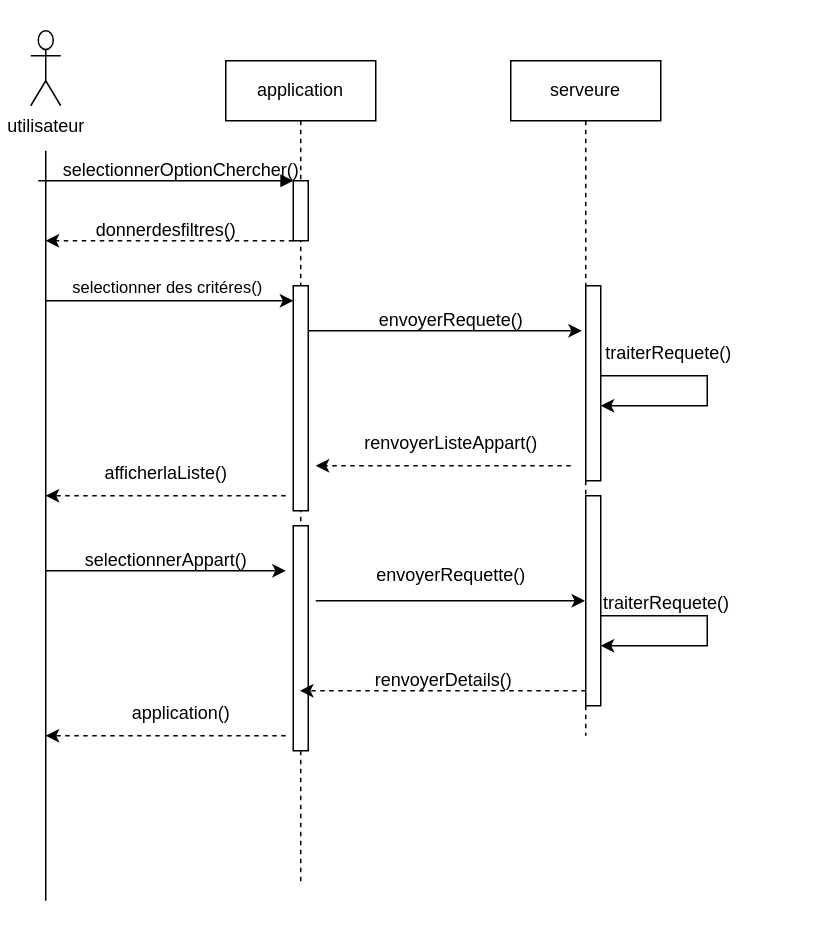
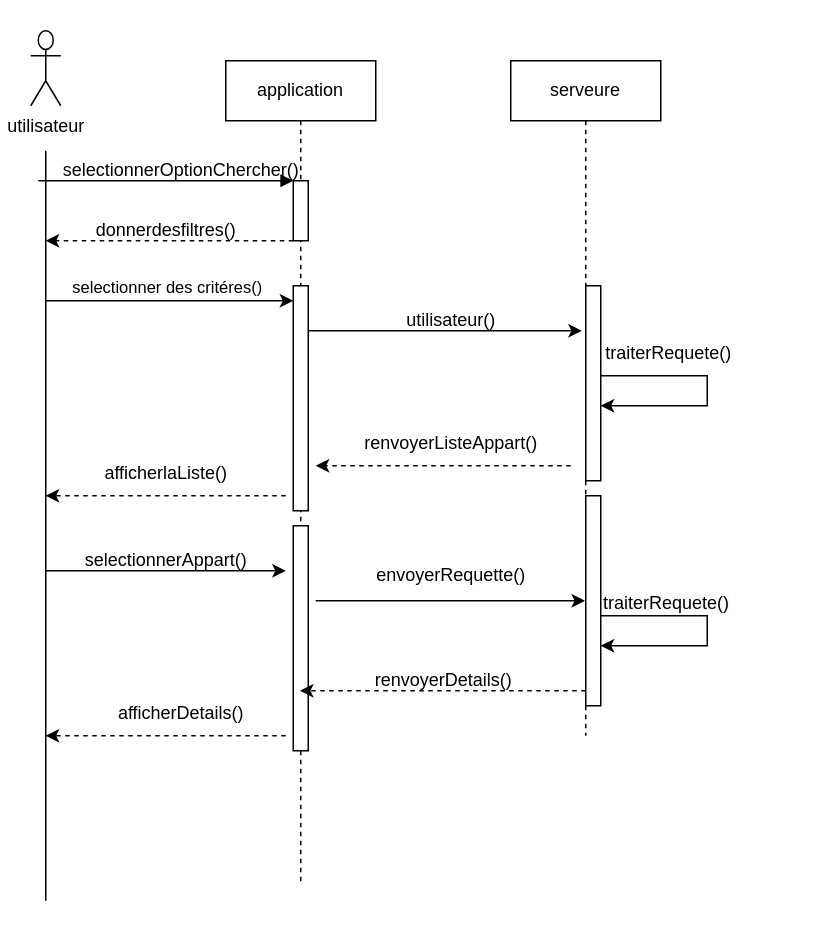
(452, 320) -> (452, 320)
(182, 713) -> (182, 713)
